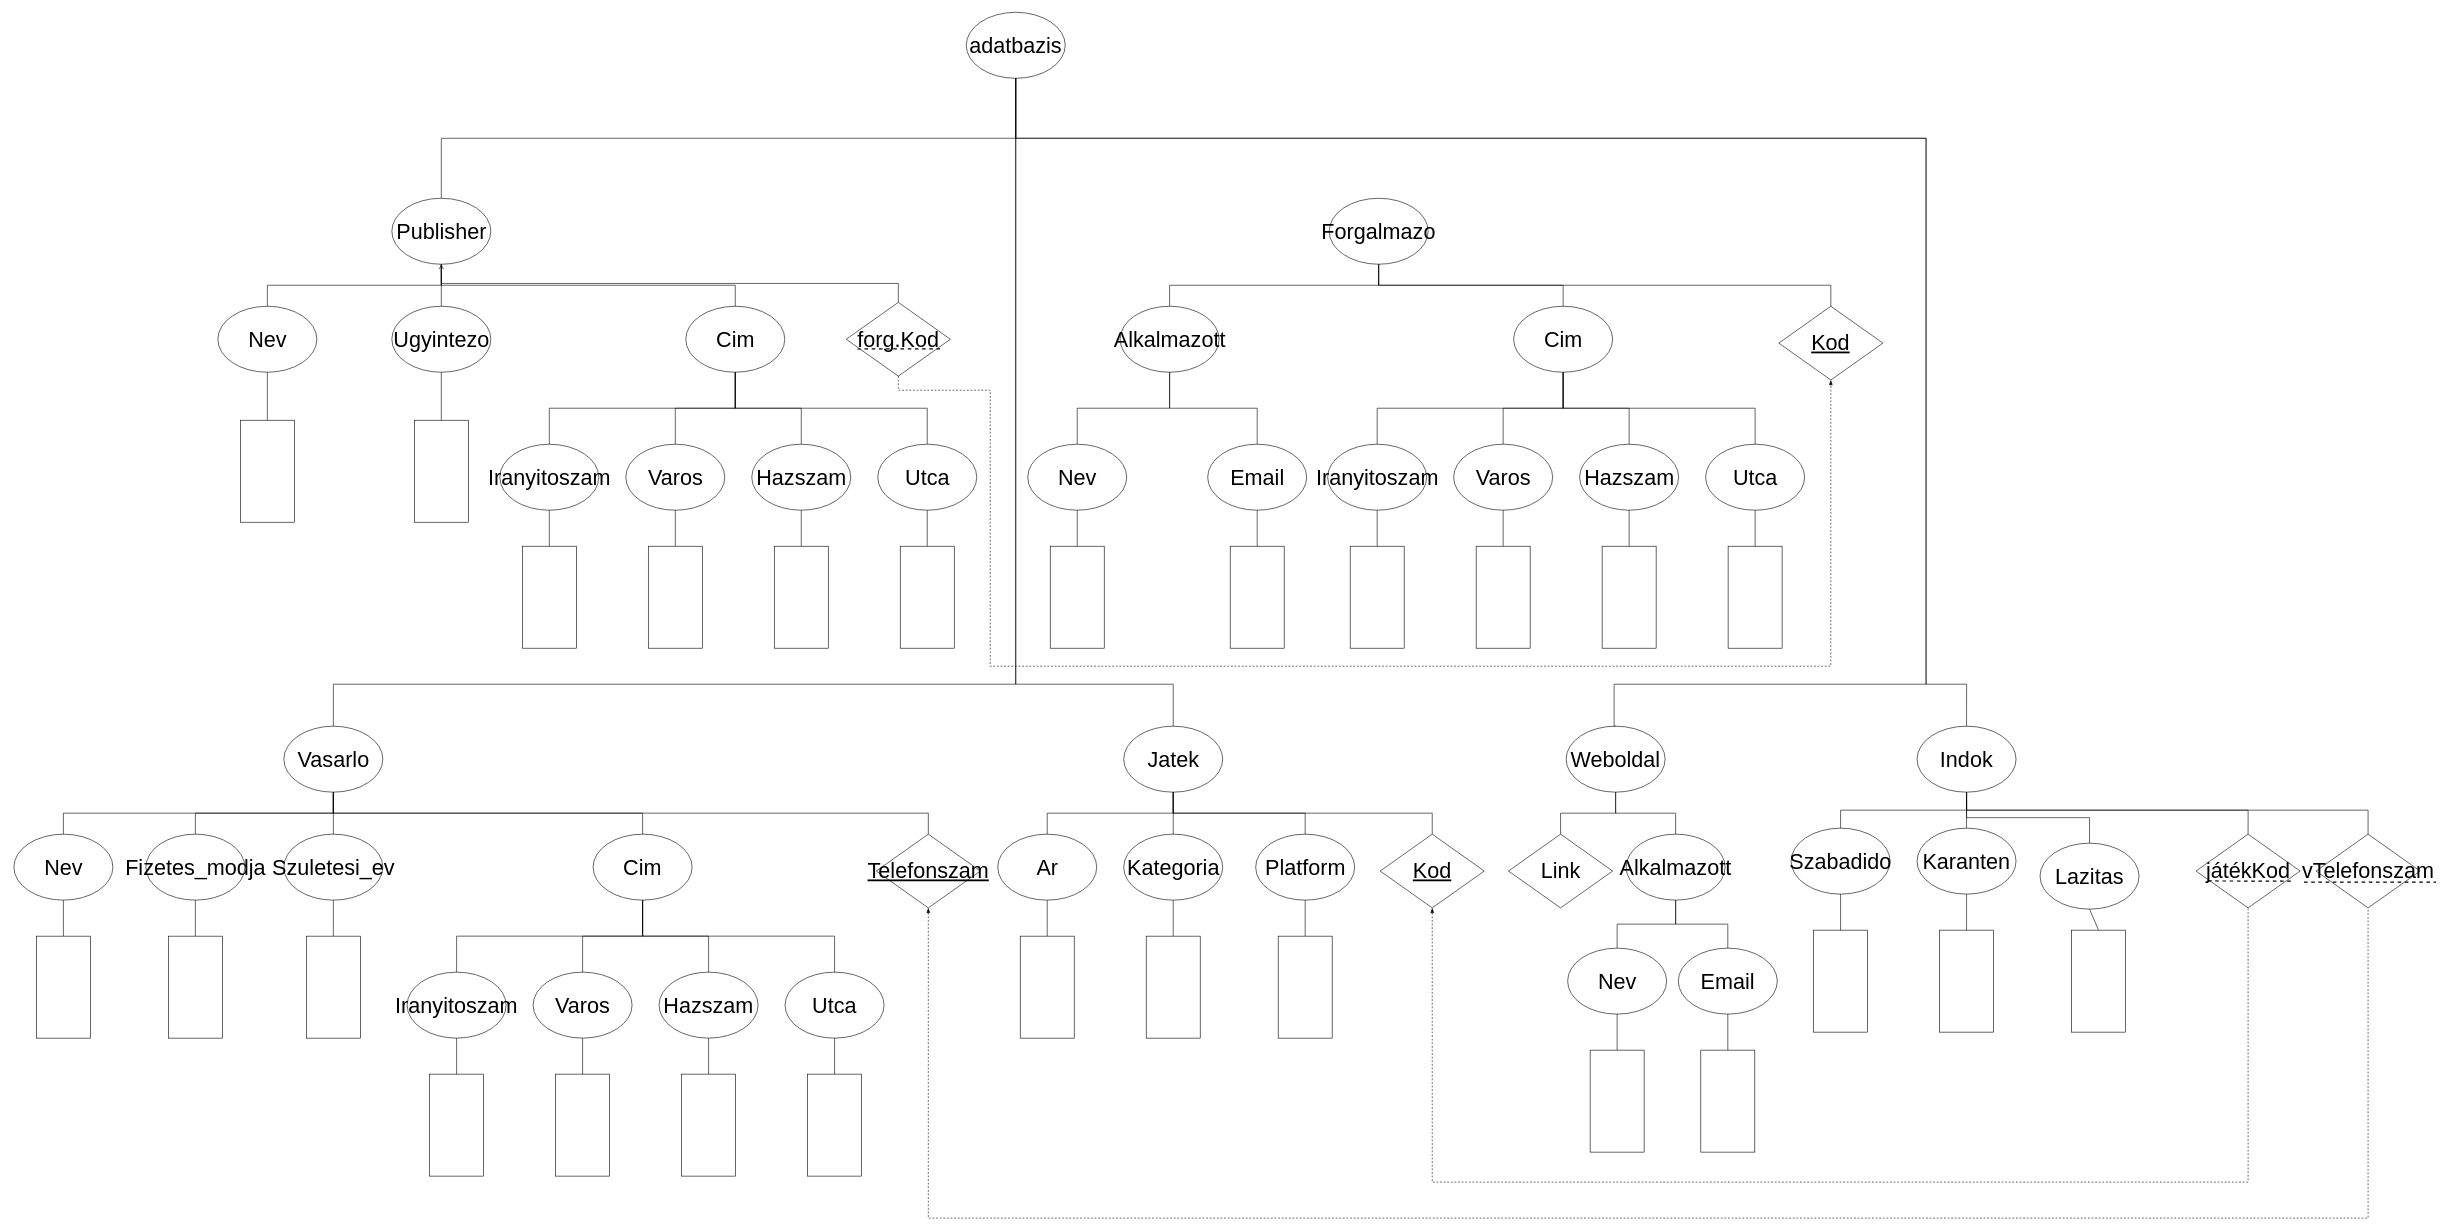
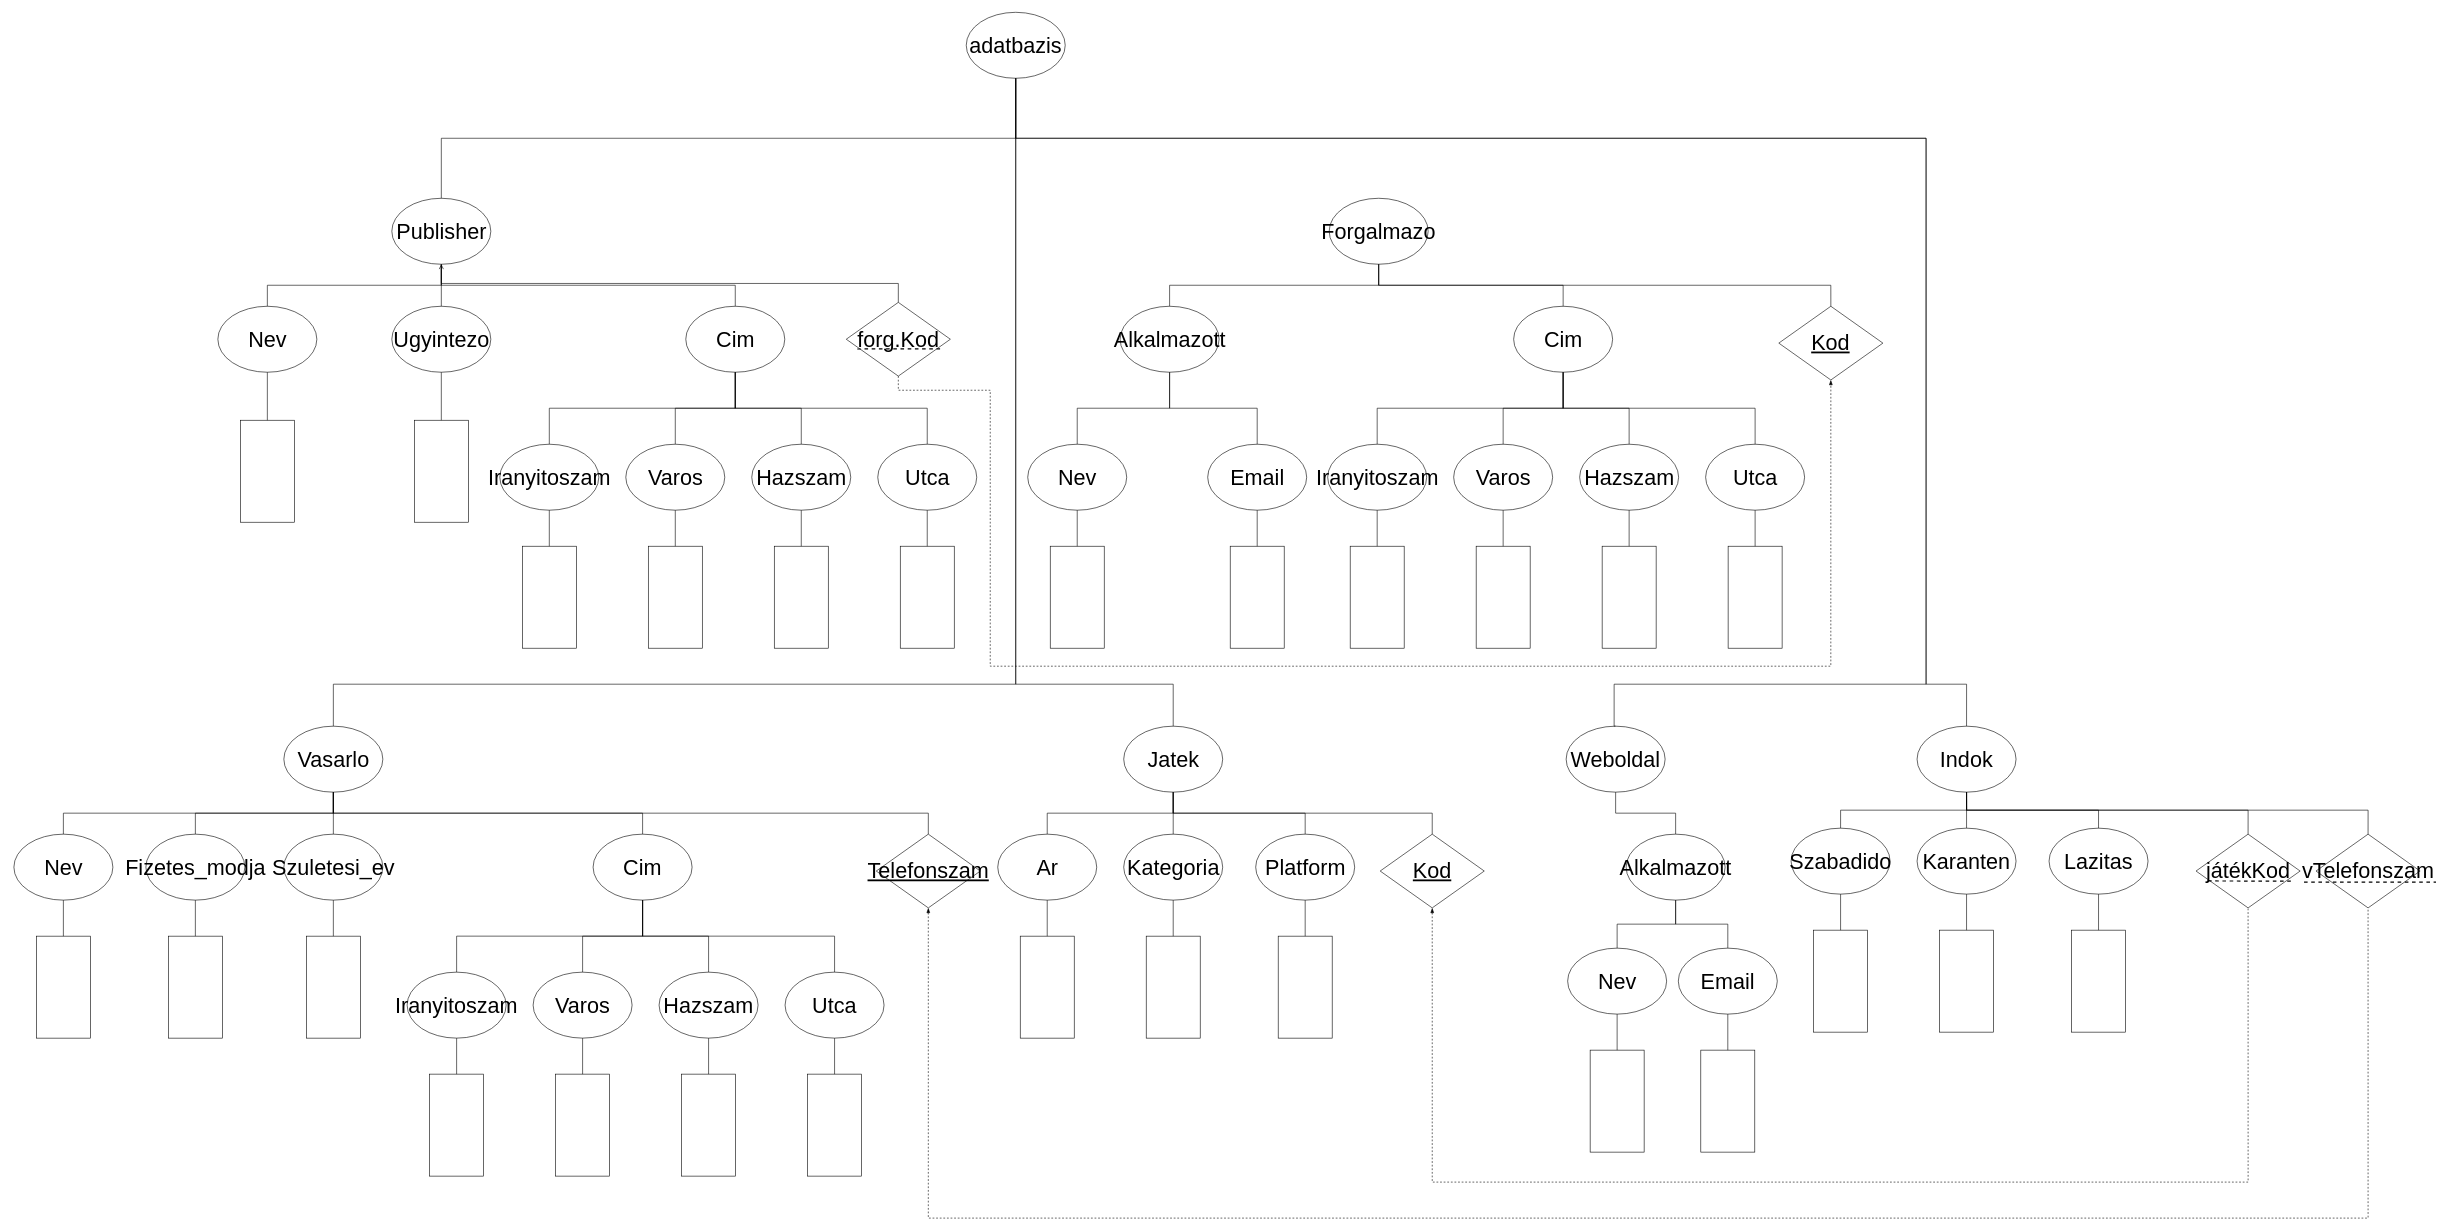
(1577, 813) -> none
(1561, 871) -> none
(2090, 876) -> (2099, 861)
